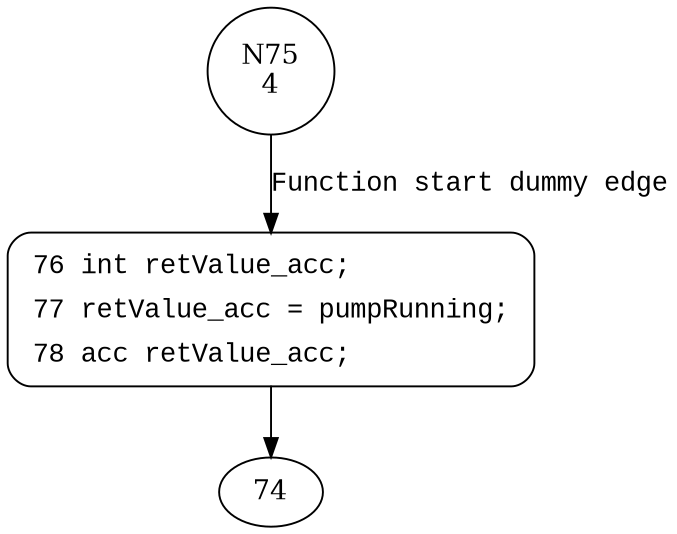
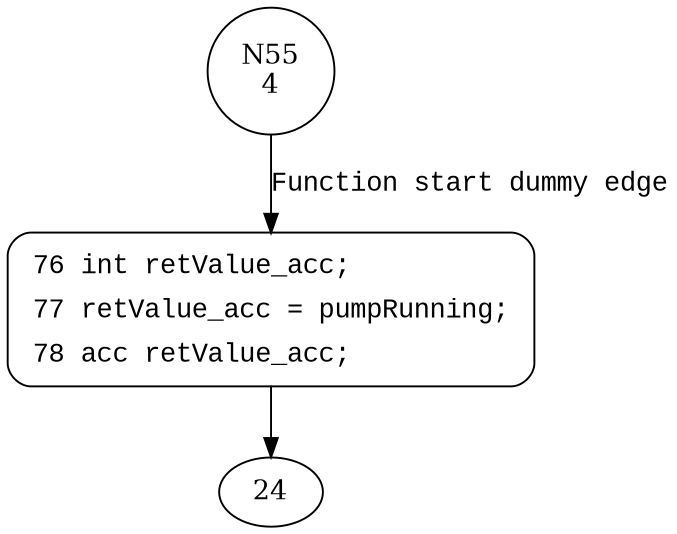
(271, 71) -> (271, 71)
(271, 492) -> (271, 492)
